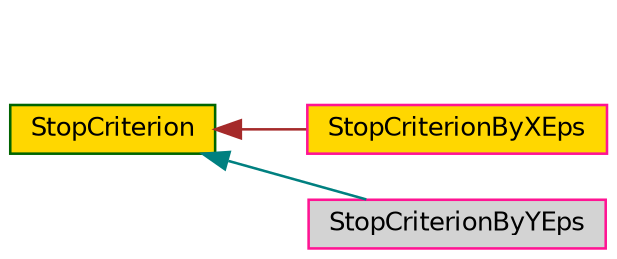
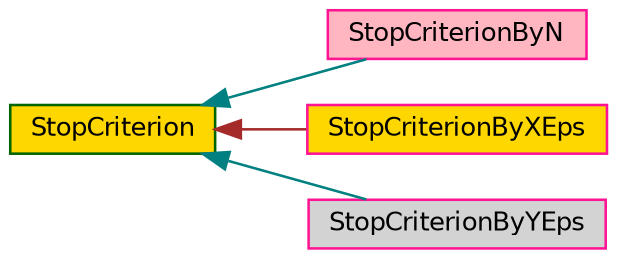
none -> (457, 35)
